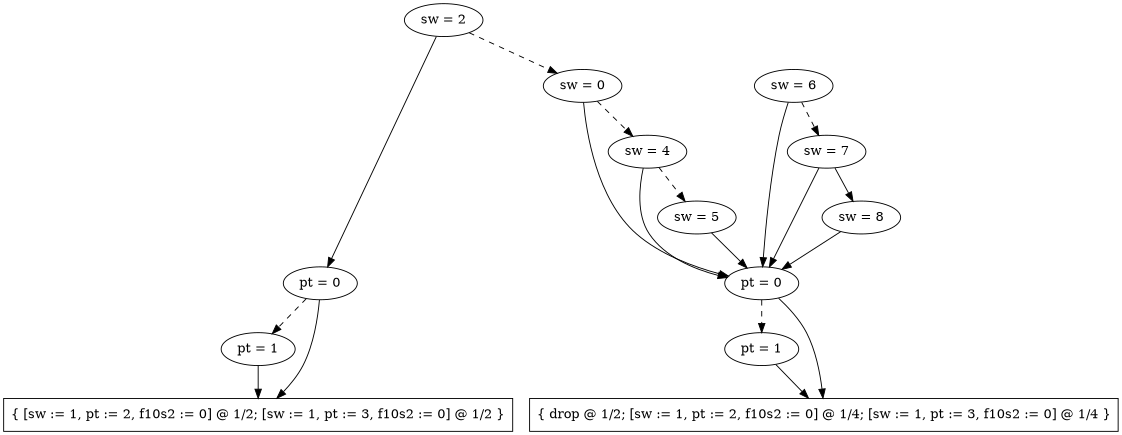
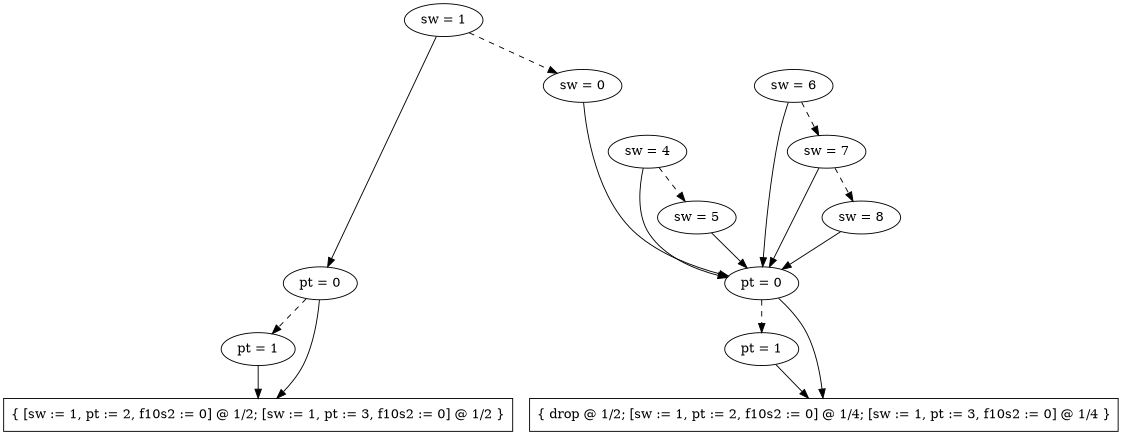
(444, 20) -> (444, 20)
(612, 116) -> none
(842, 181) -> (842, 181)
